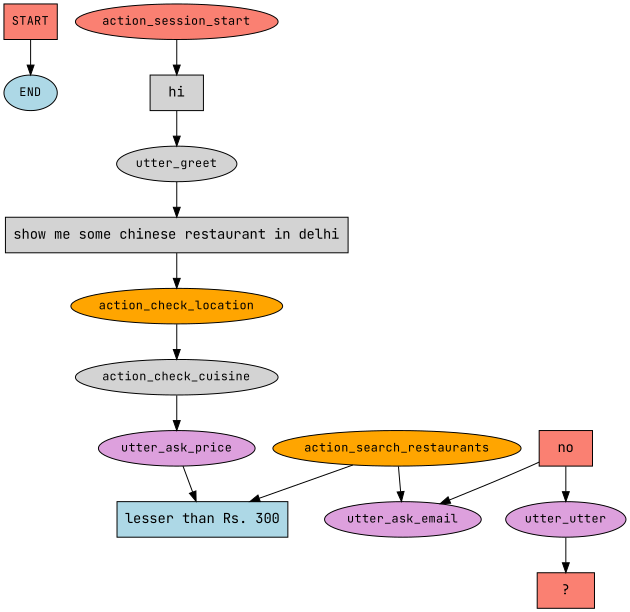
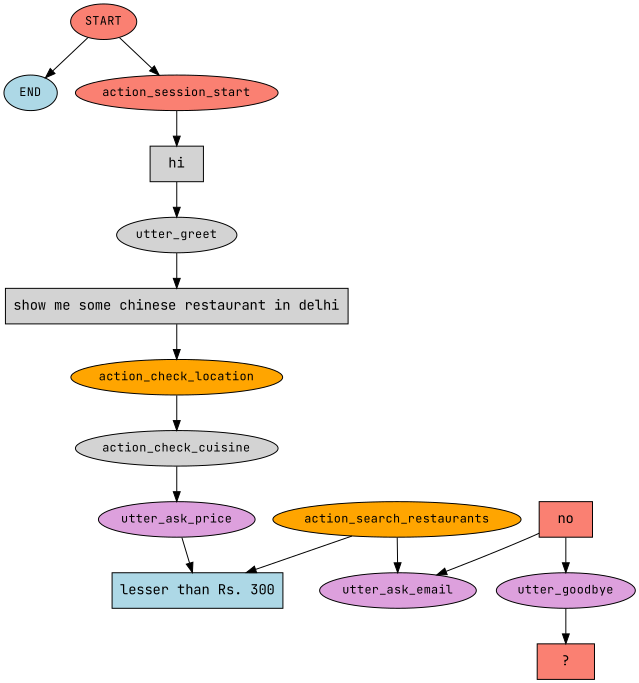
(31, 22) -> (104, 22)
none -> (136, 53)
(566, 519) -> (566, 591)
